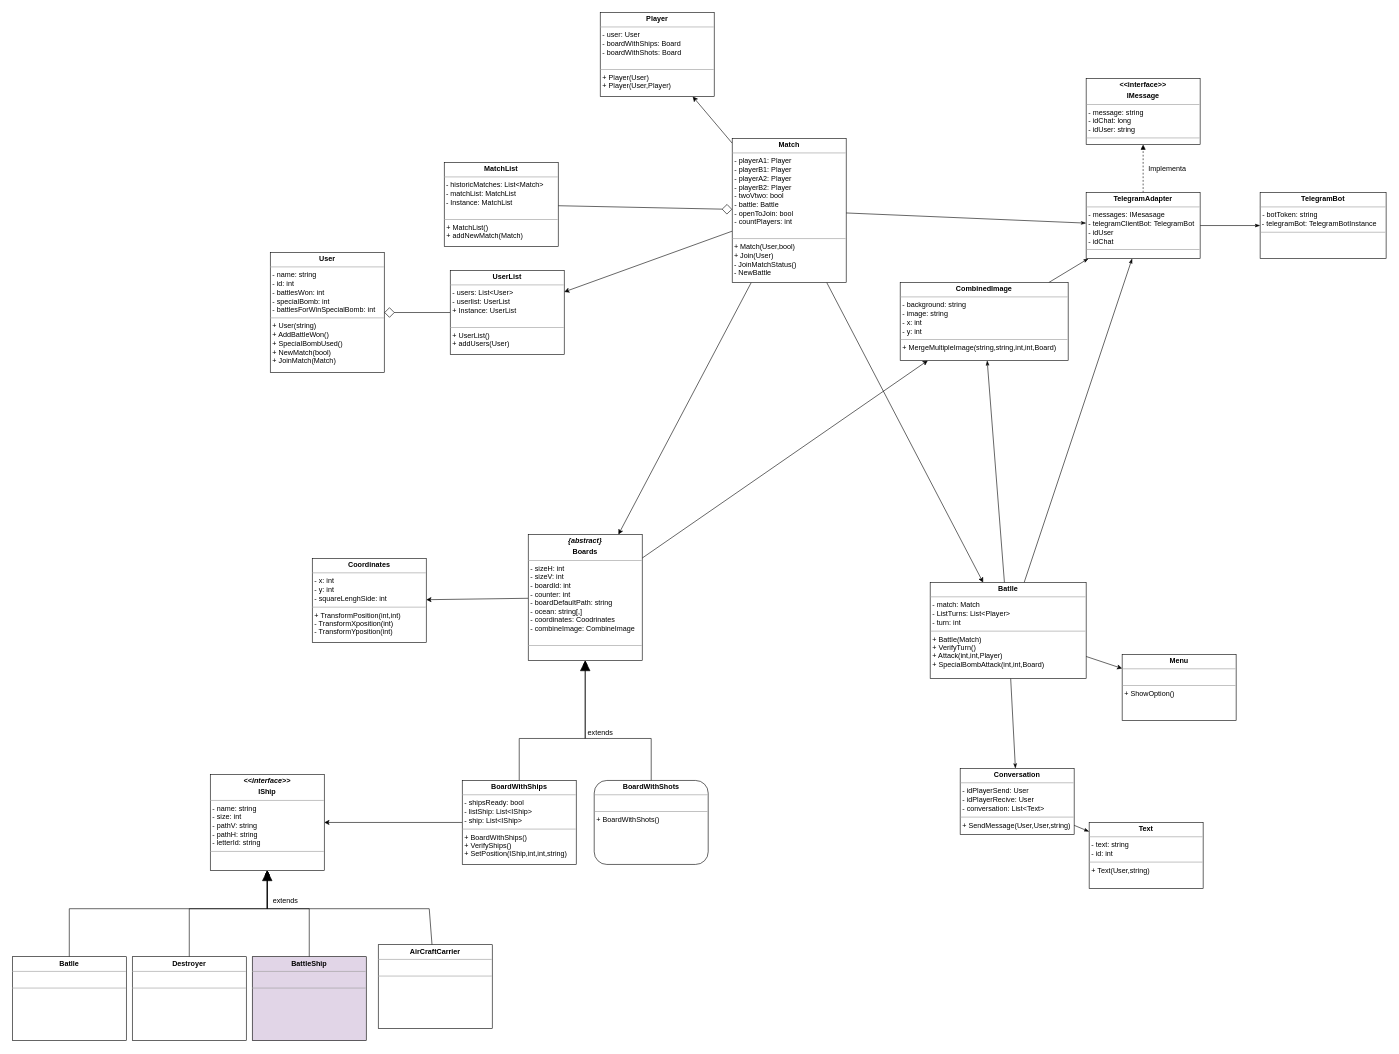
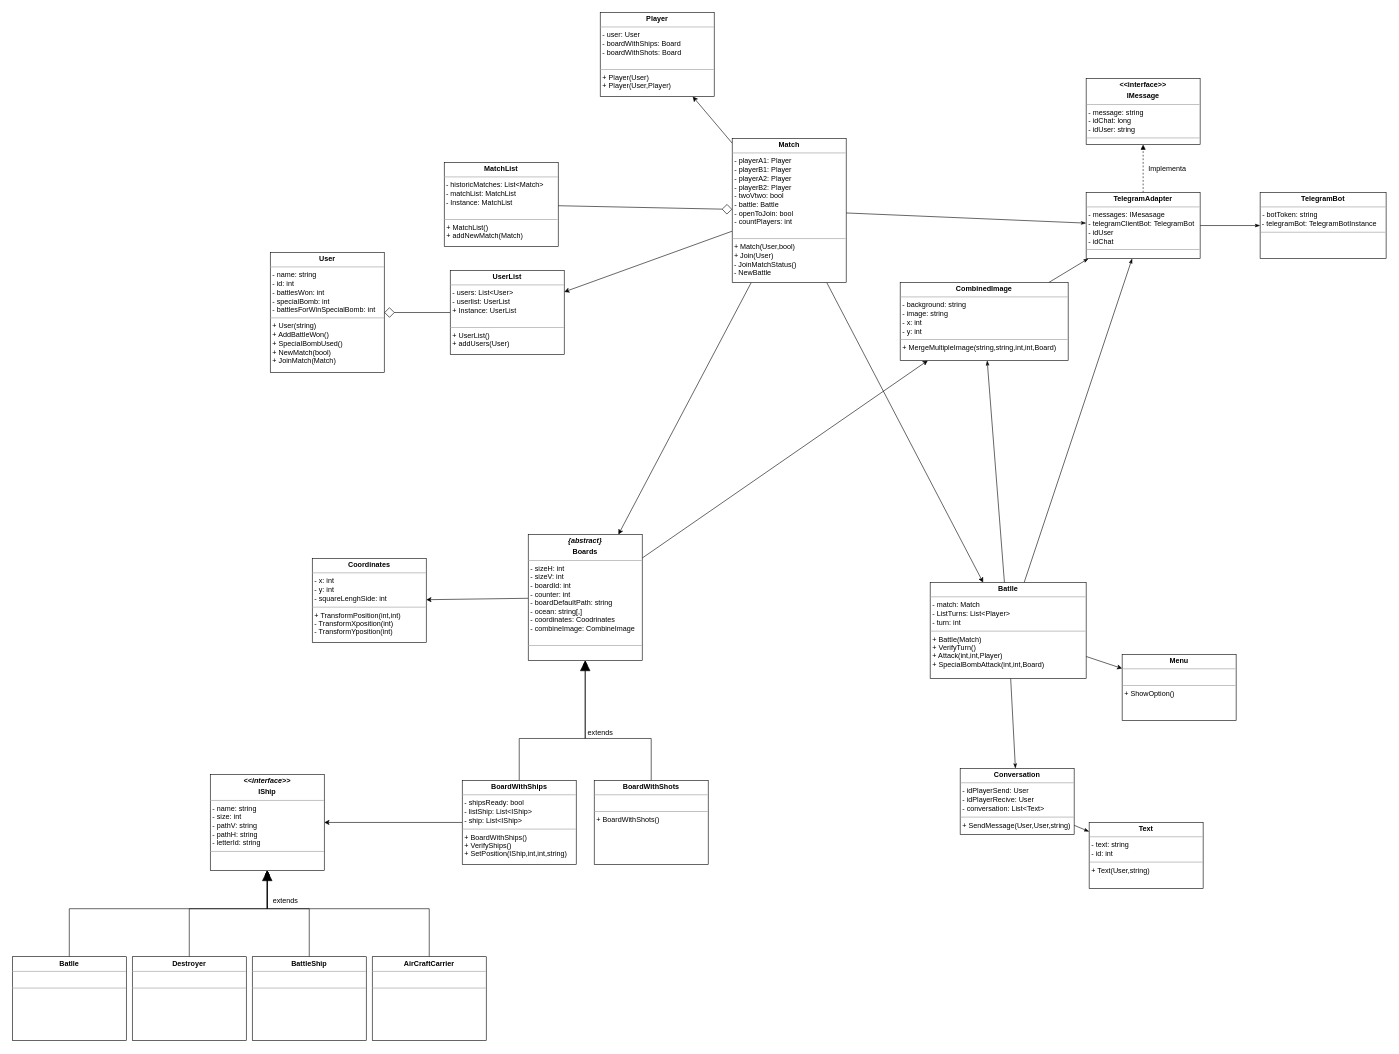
(651, 822) -> (651, 822)
(435, 987) -> (429, 999)
(309, 999) -> (309, 999)
